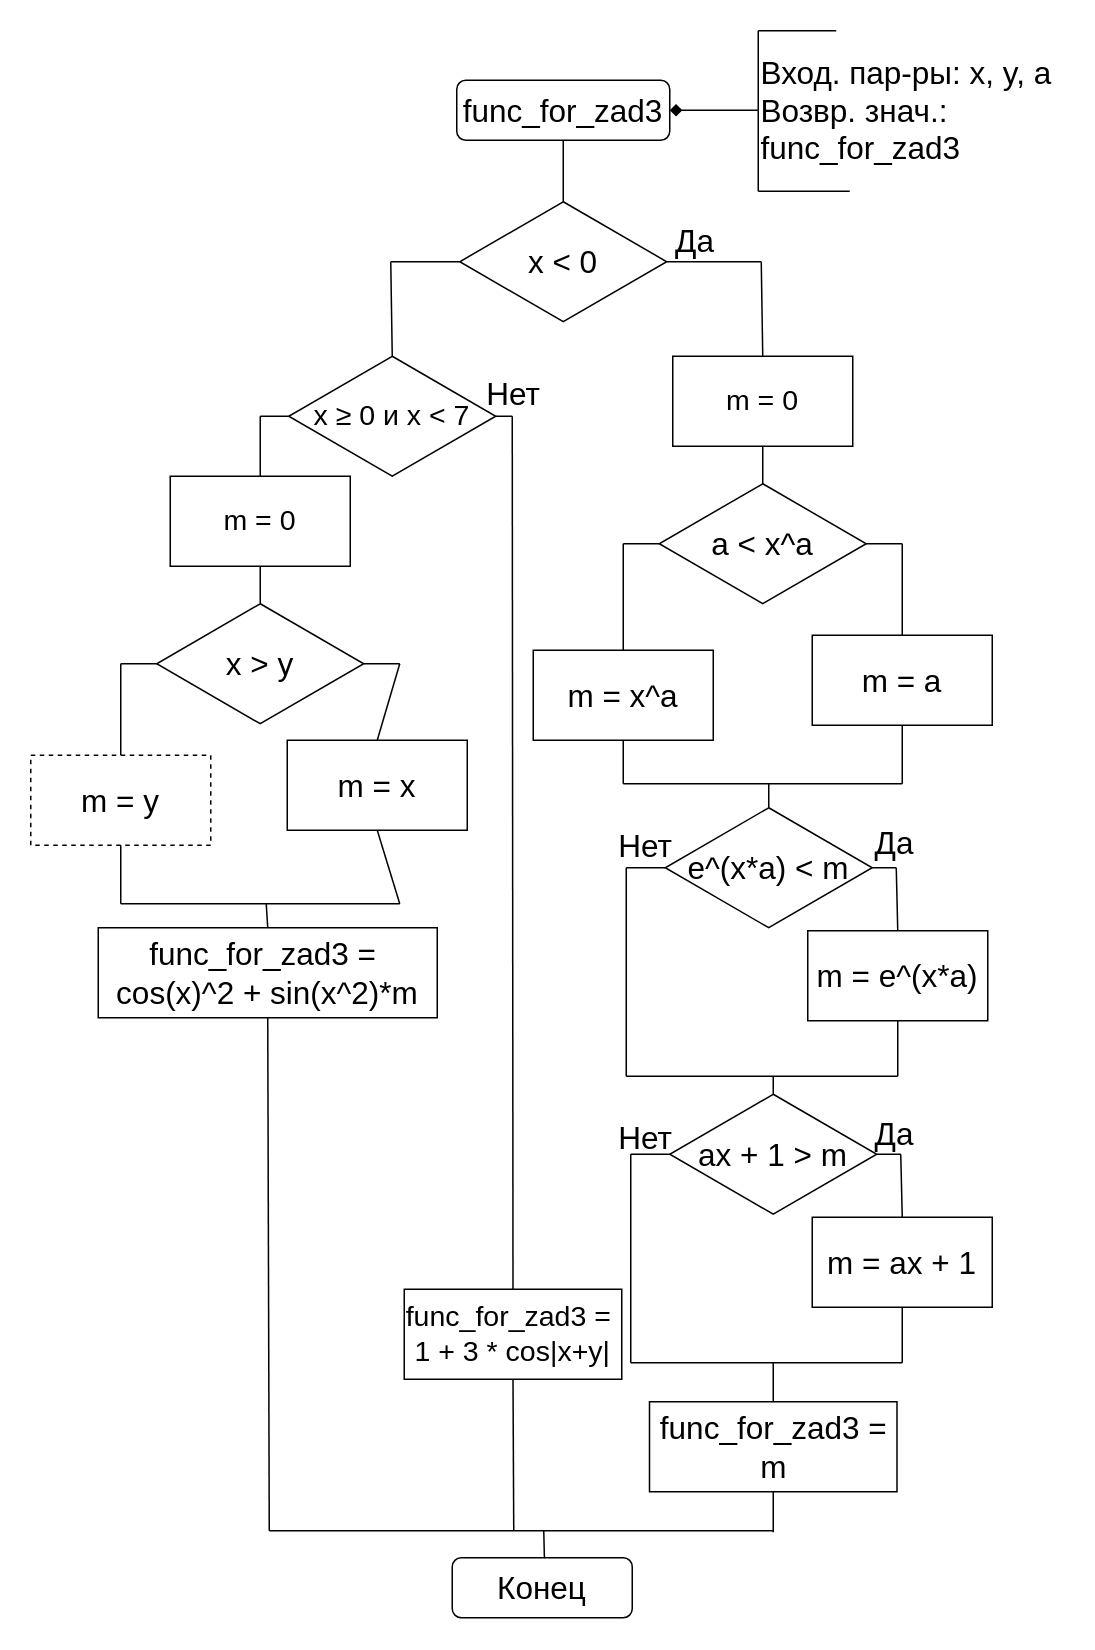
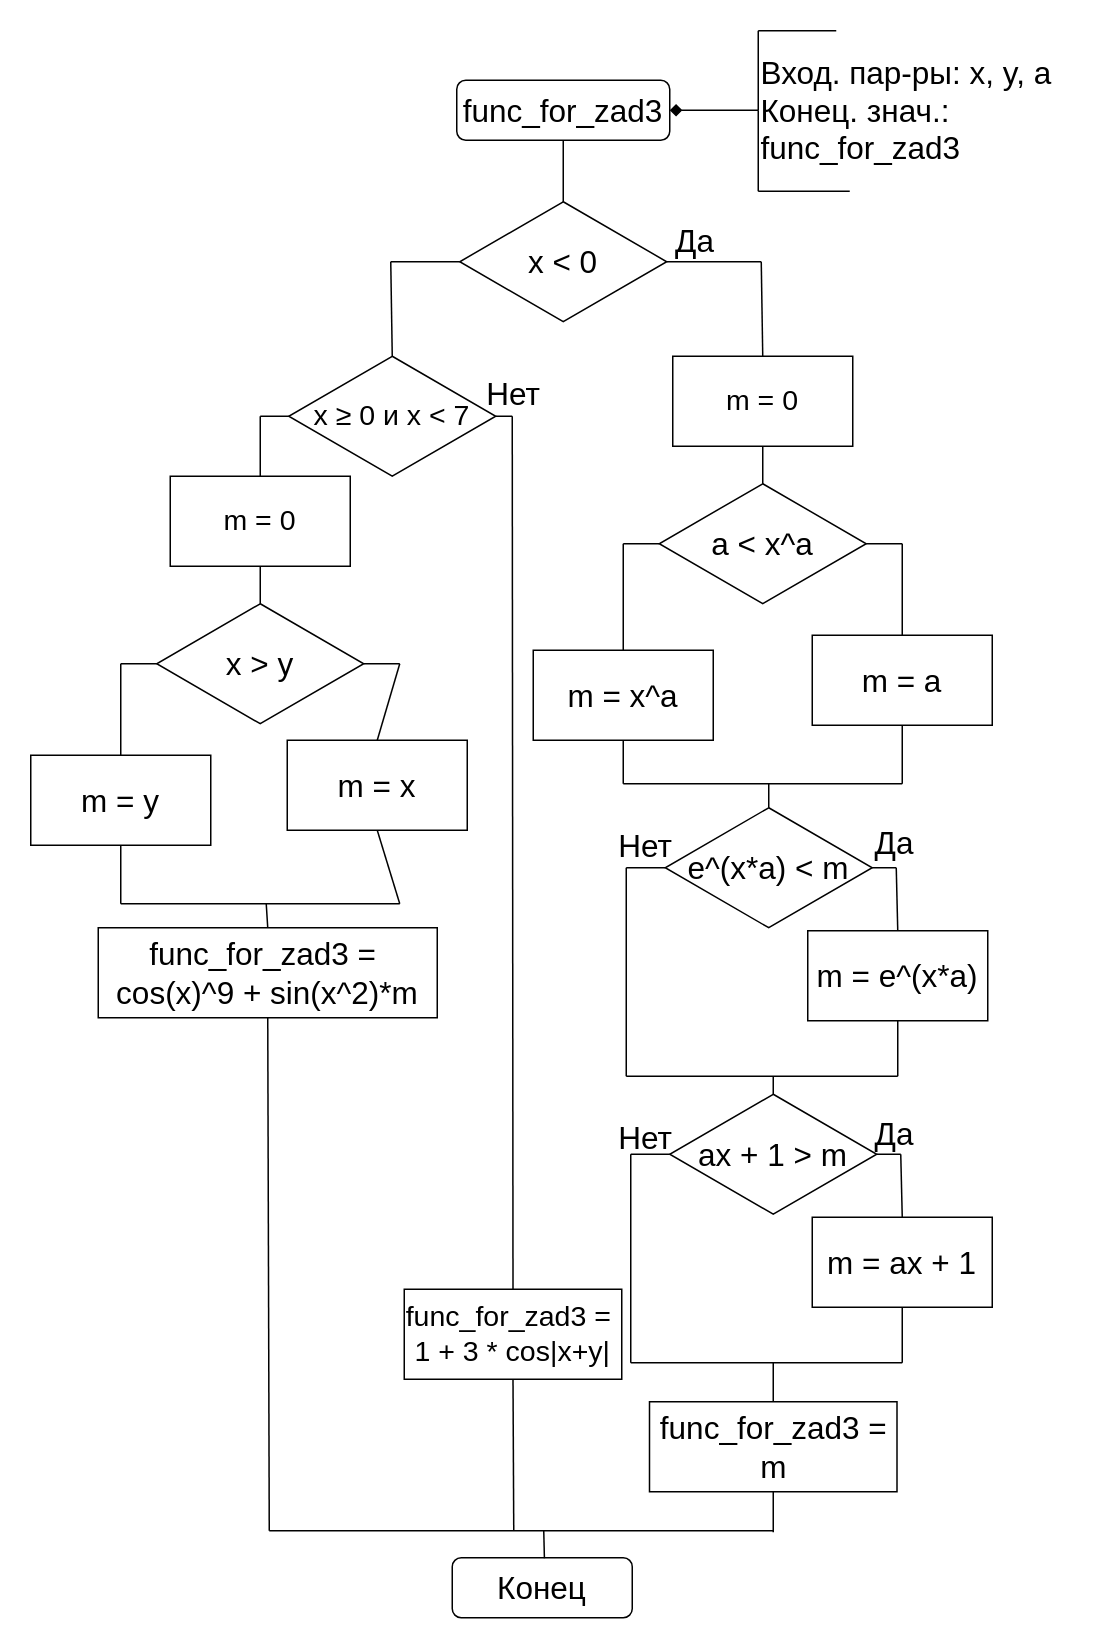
(912, 110) -> (912, 110)
(121, 800) -> (121, 800)
(268, 973) -> (268, 973)
